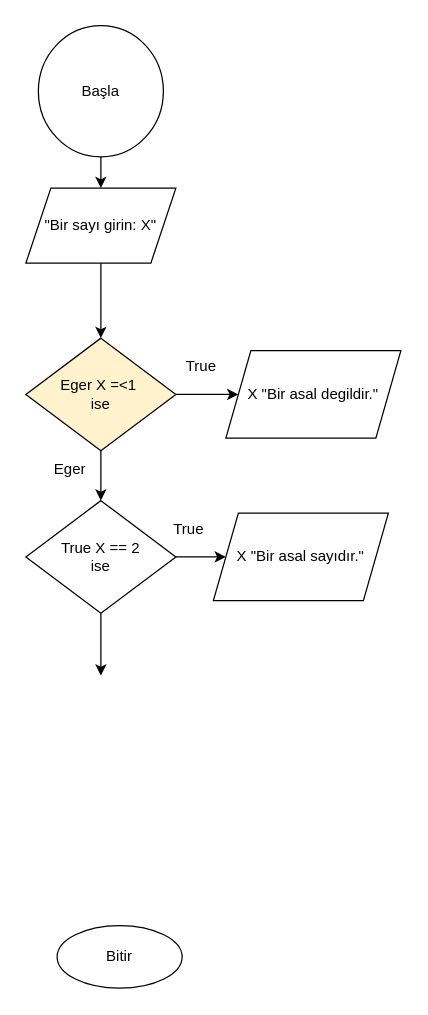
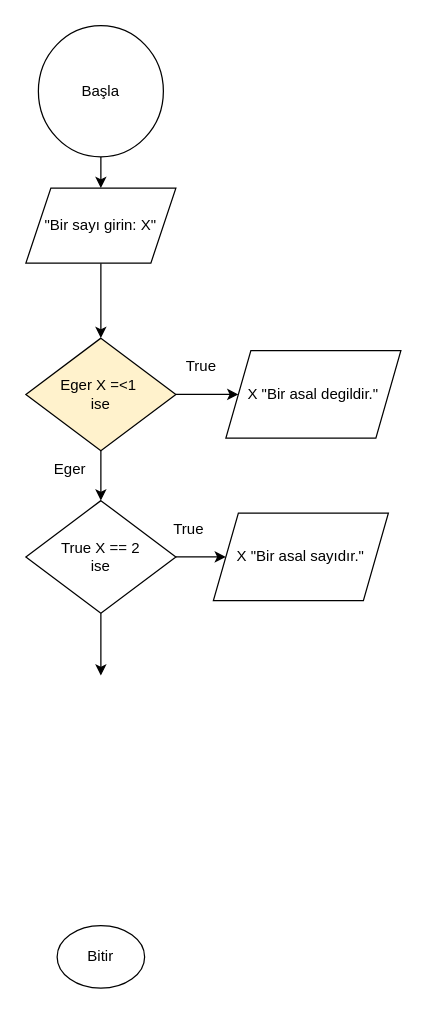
(119, 957) -> (101, 957)
